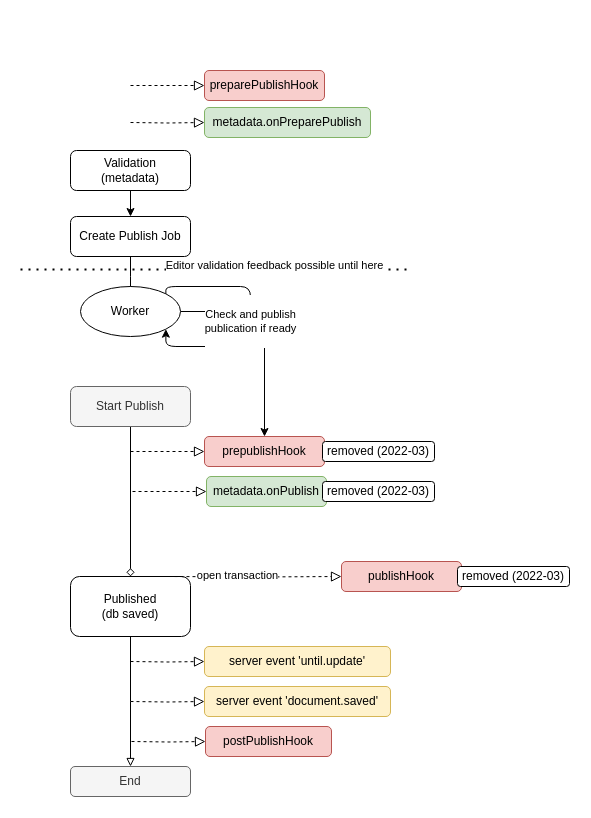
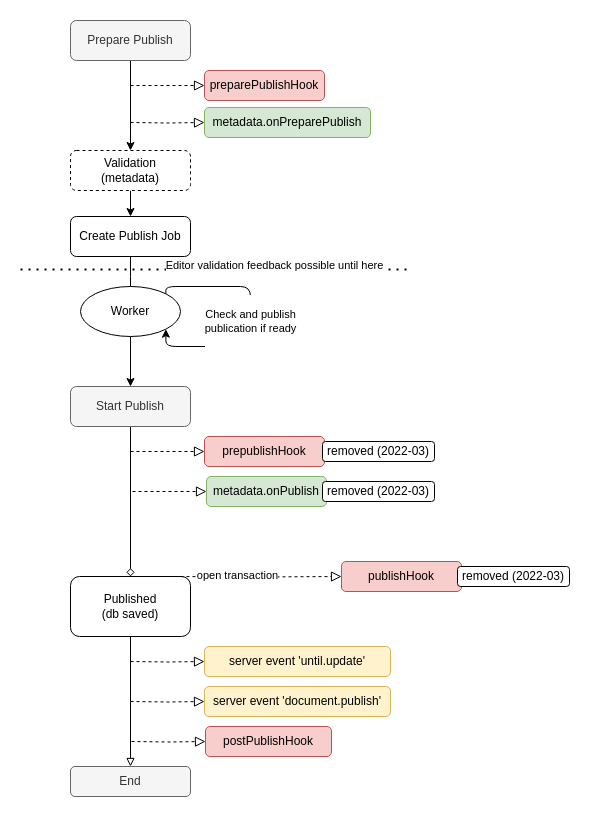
none -> (131, 41)
none -> (131, 102)
(131, 171) -> (131, 171)
(265, 388) -> (131, 358)
(298, 702) -> (298, 702)
